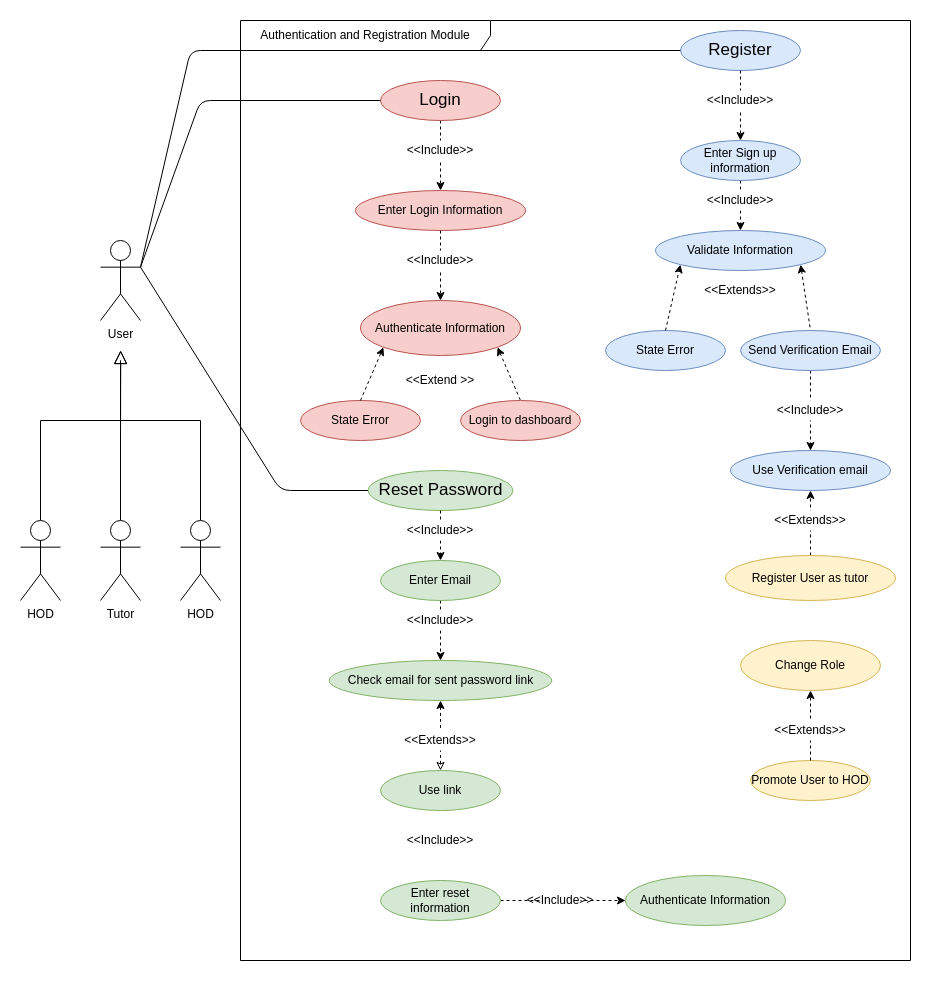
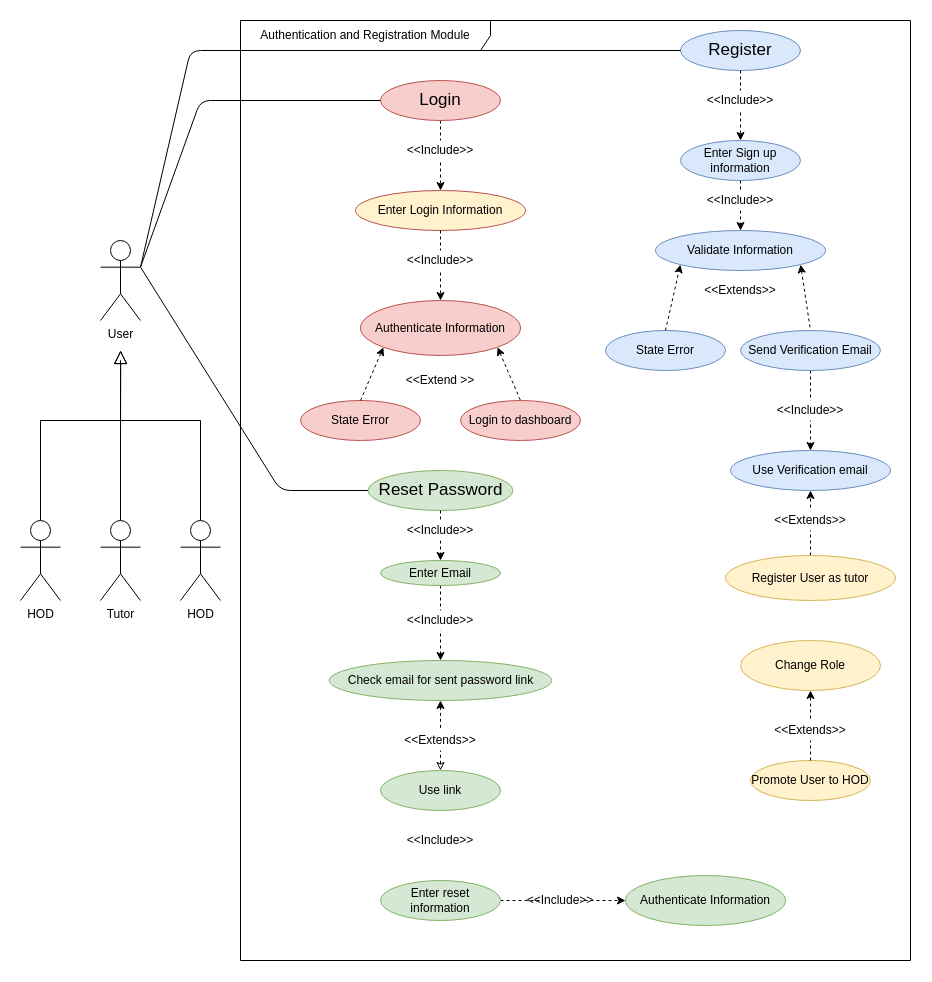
(441, 211) -> (441, 211)
(441, 581) -> (441, 573)
